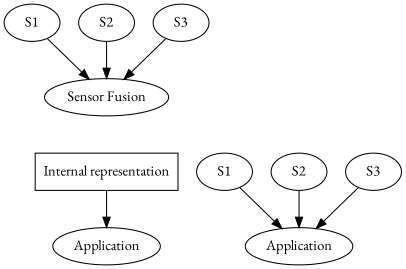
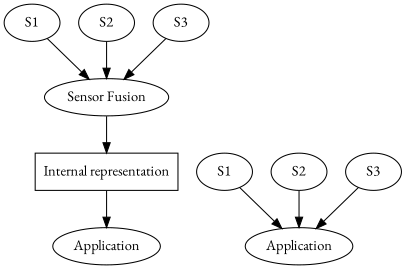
none -> (107, 129)
